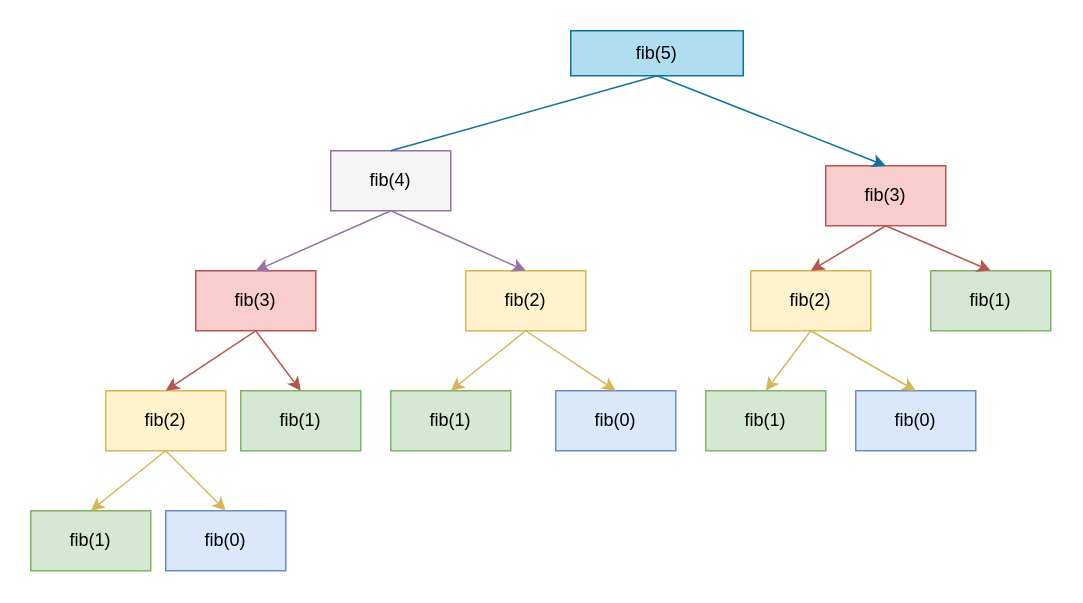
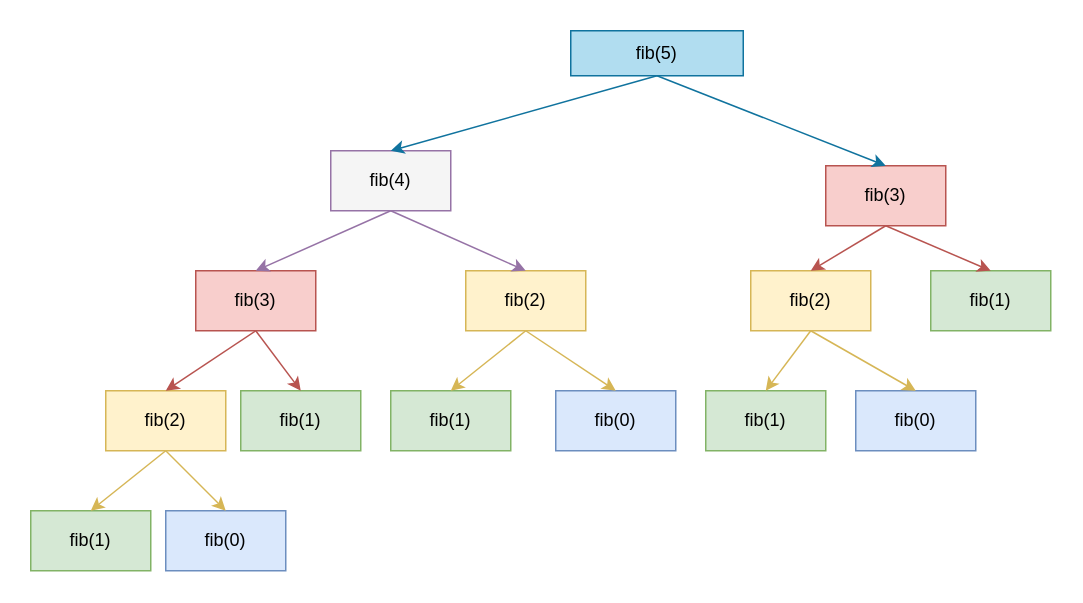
(398, 149) -> (402, 148)
